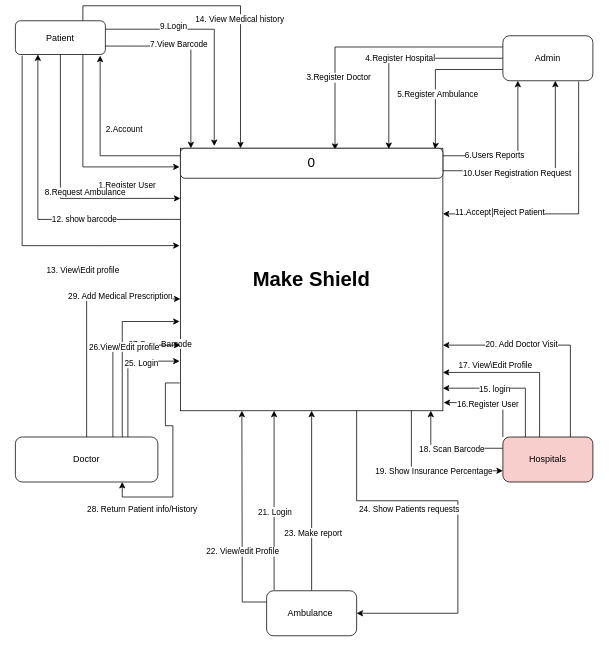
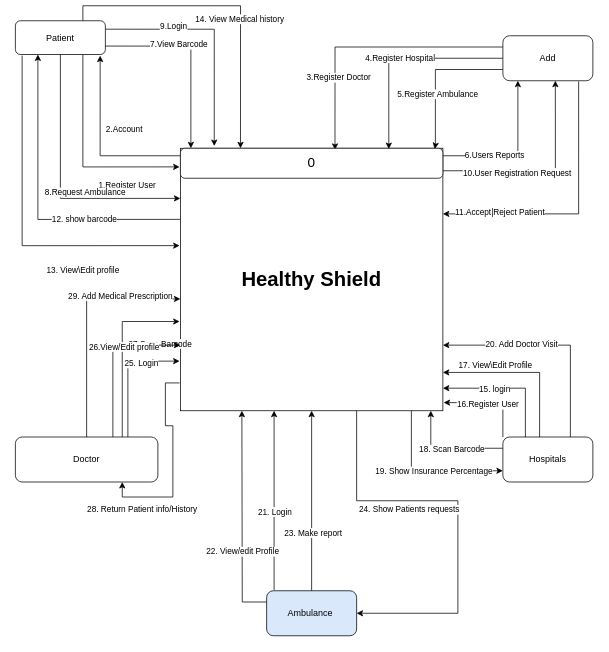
(548, 58) -> (548, 58)
(312, 279) -> (312, 279)
(548, 459) -> (548, 459)
(312, 613) -> (312, 613)
